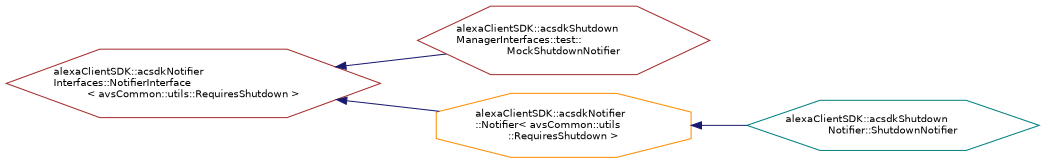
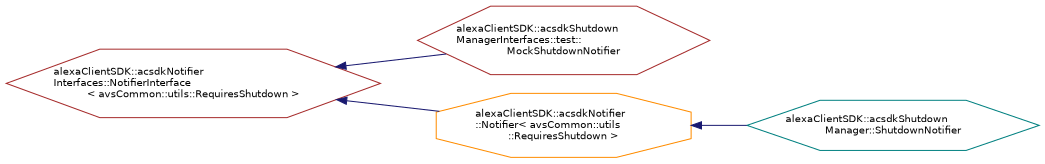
(893, 125) -> (893, 125)
